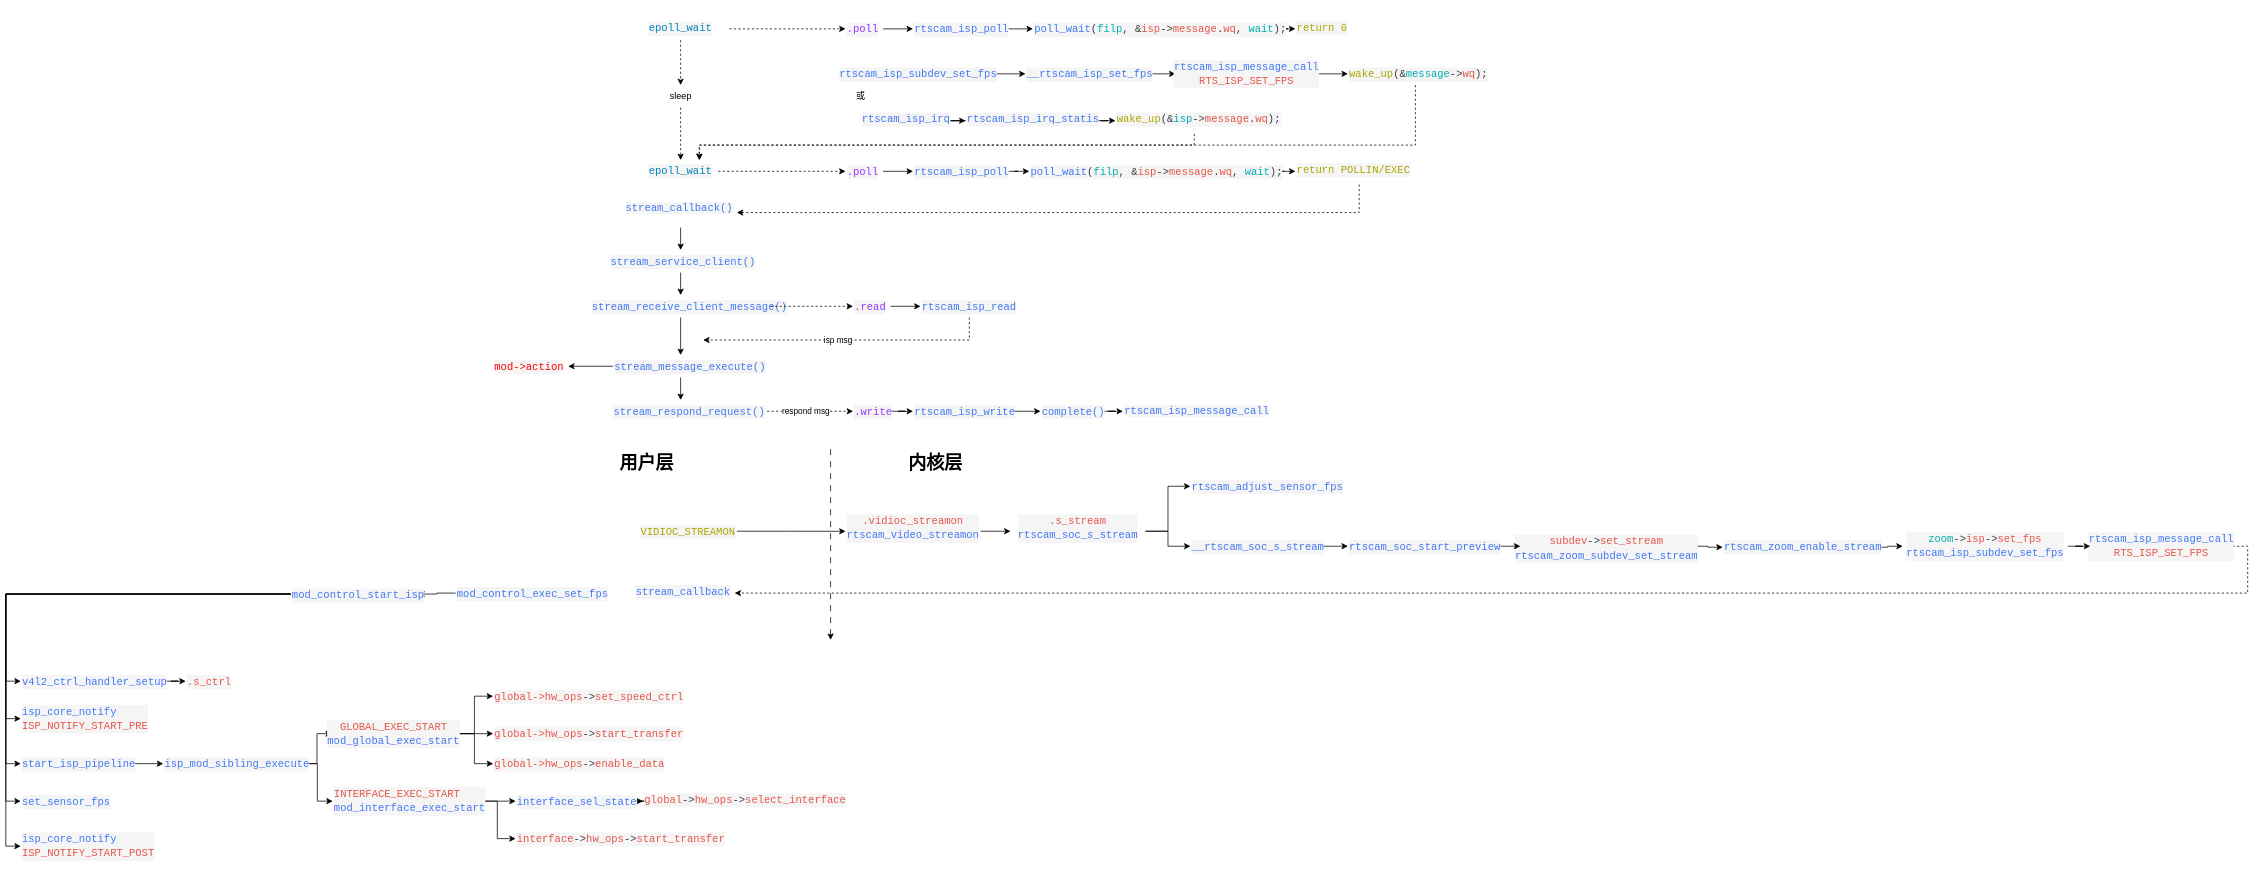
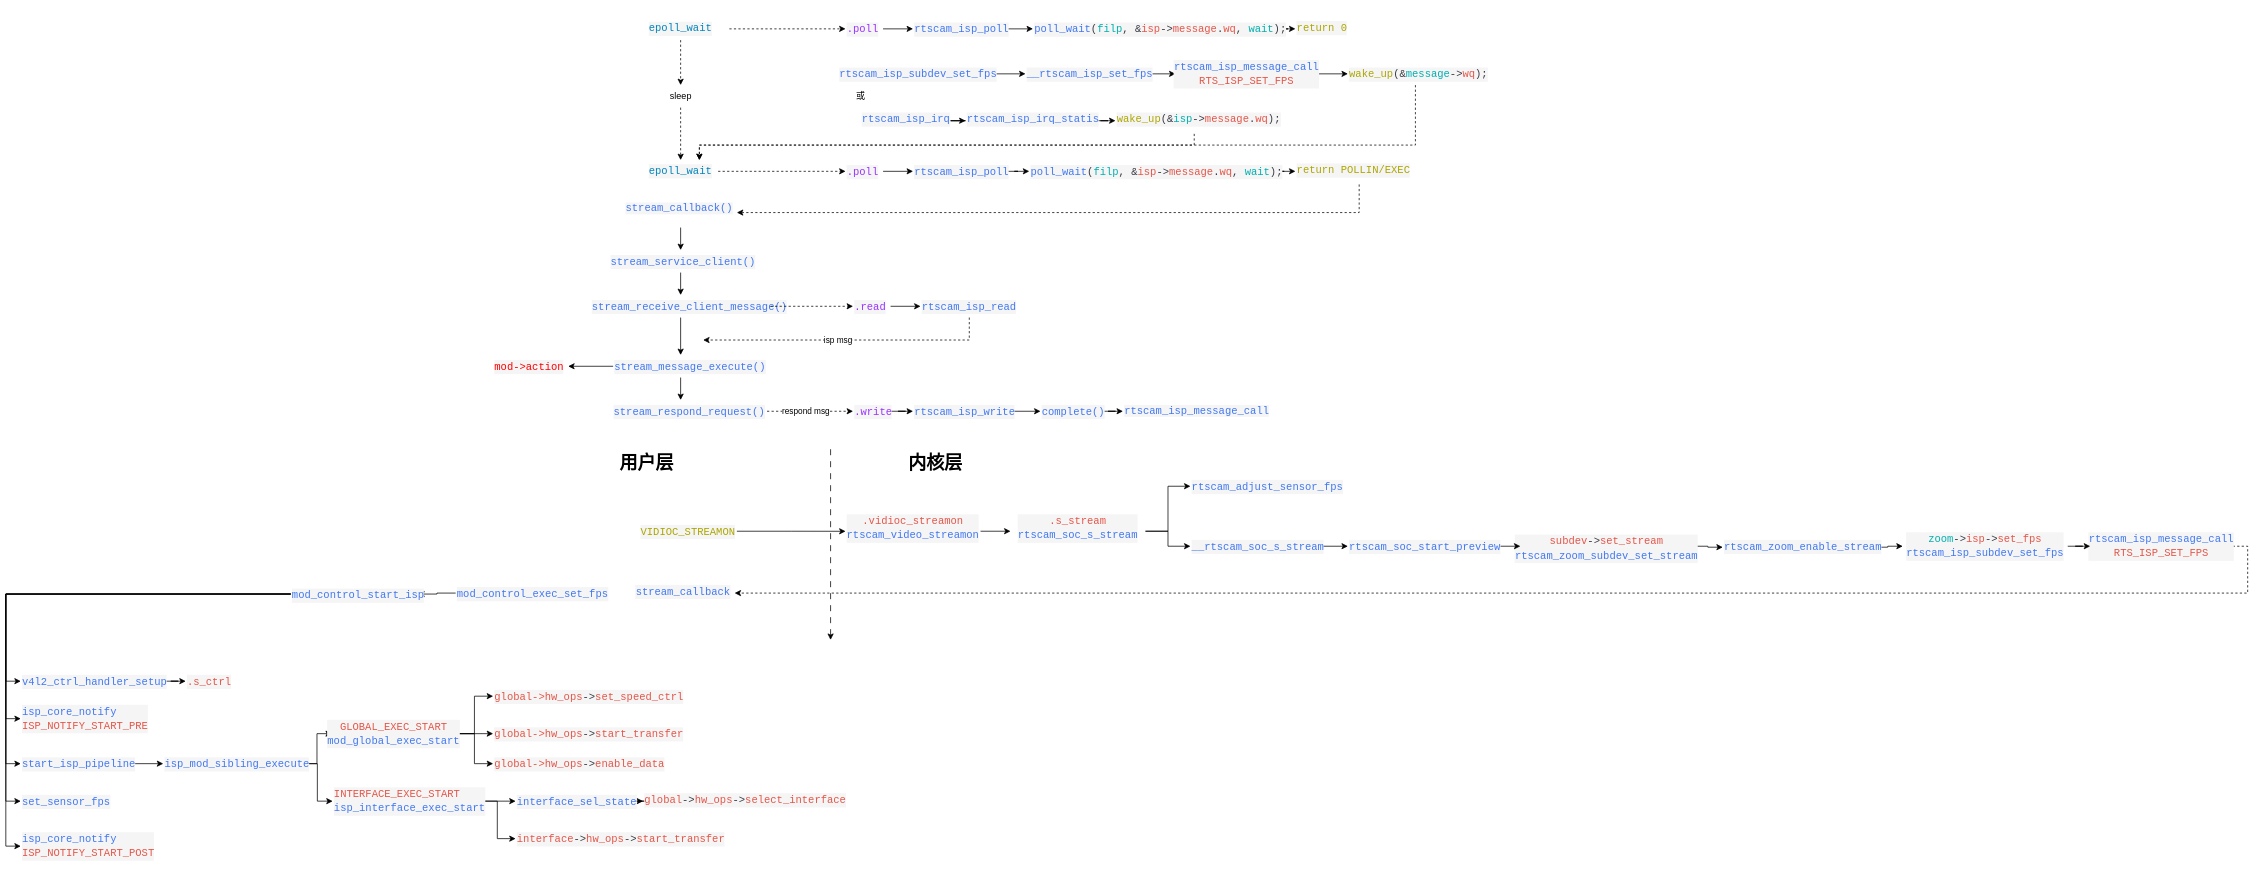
(393, 799) -> (392, 799)
